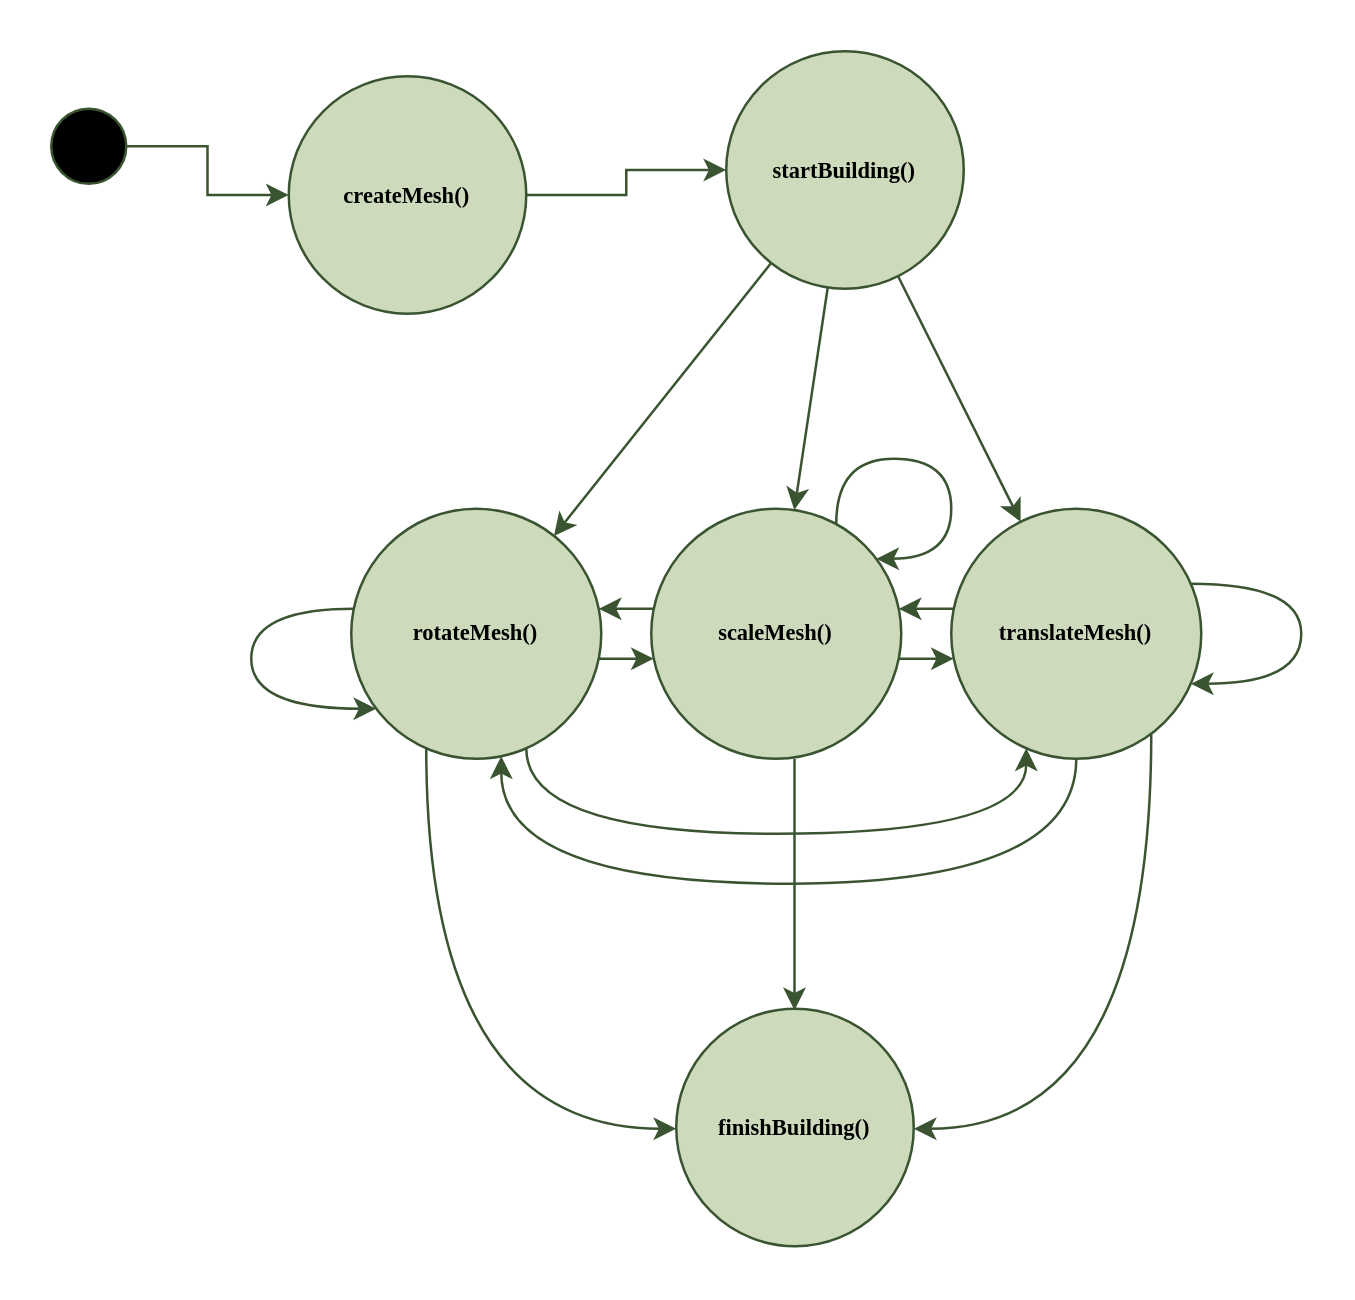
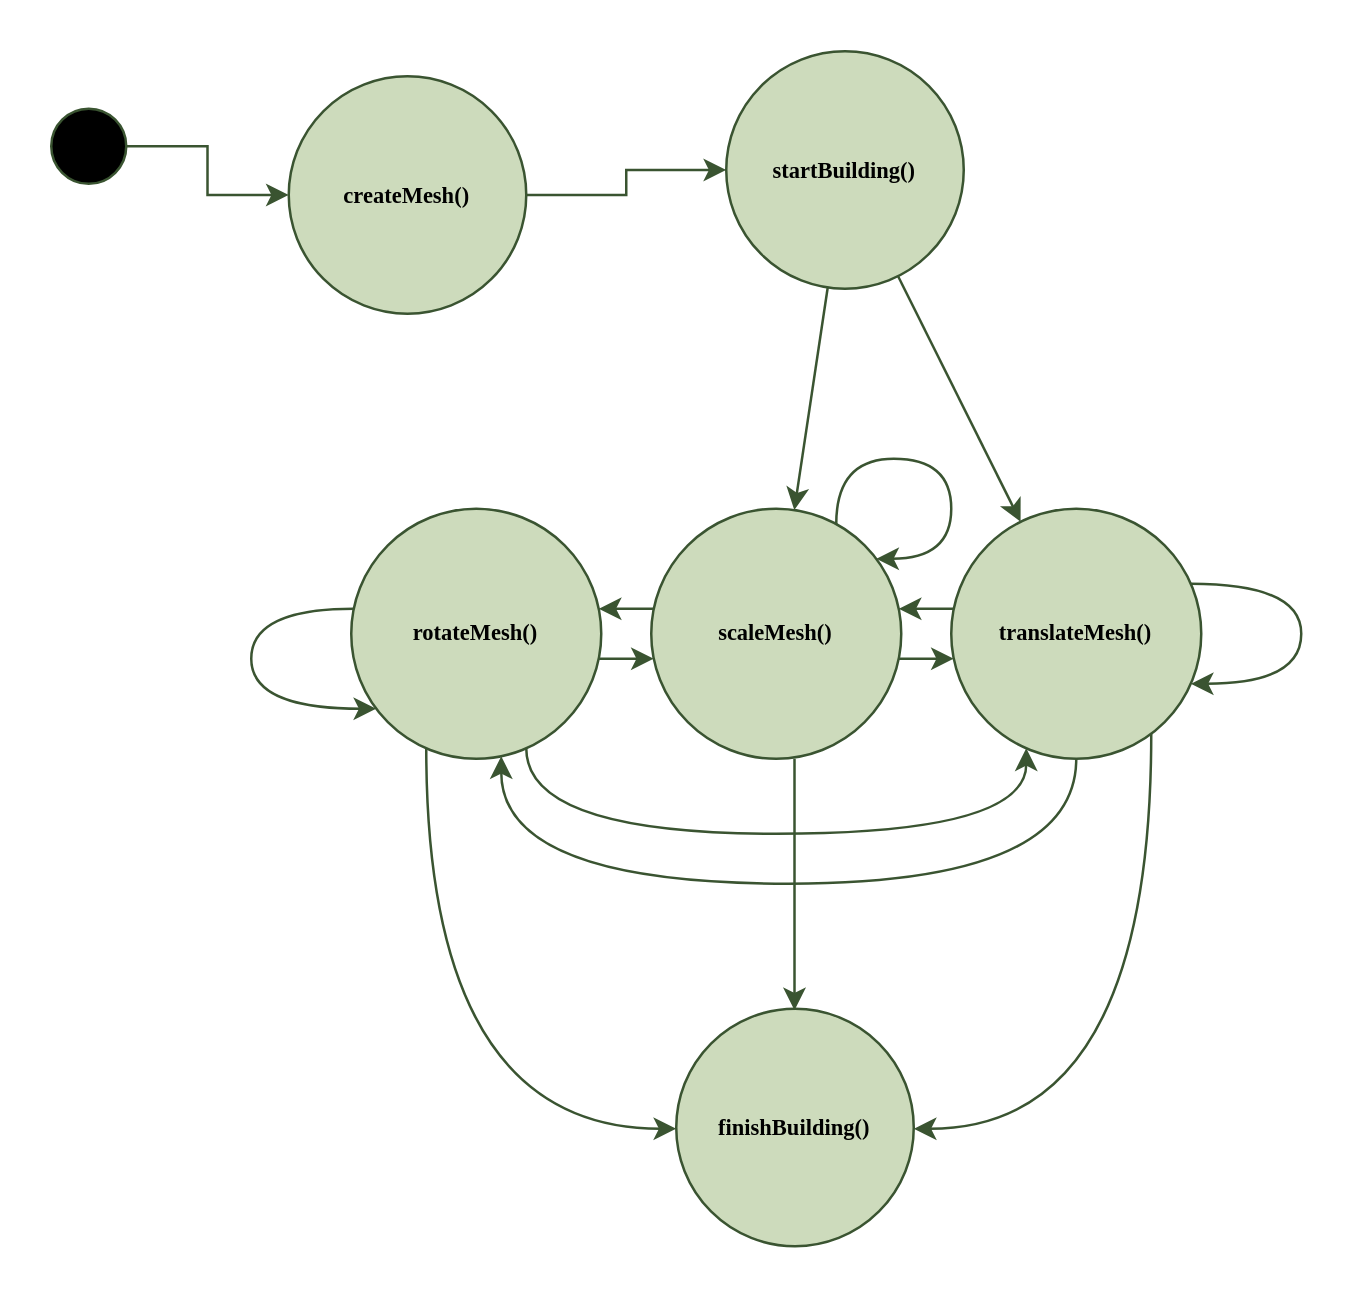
(668, 393) -> none
